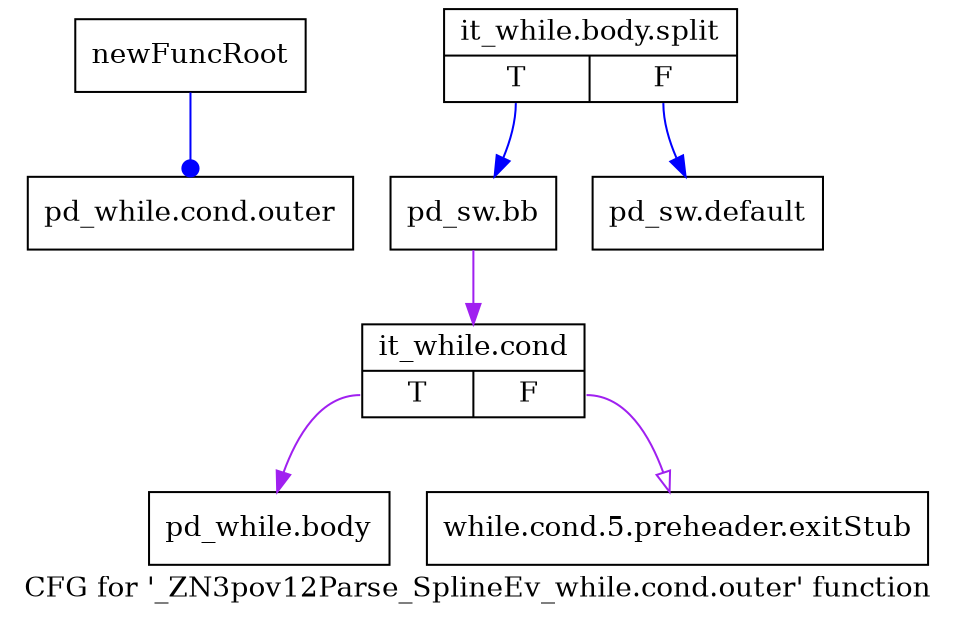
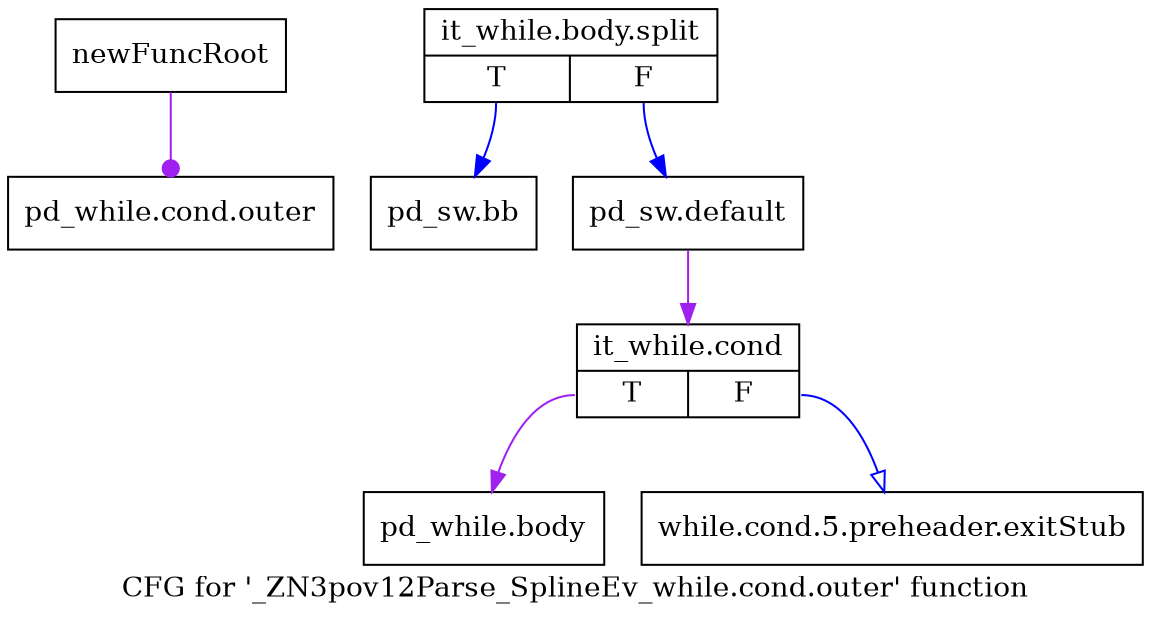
(190, 126) -> (171, 126)
(473, 277) -> (688, 277)
(636, 422) -> (851, 422)
